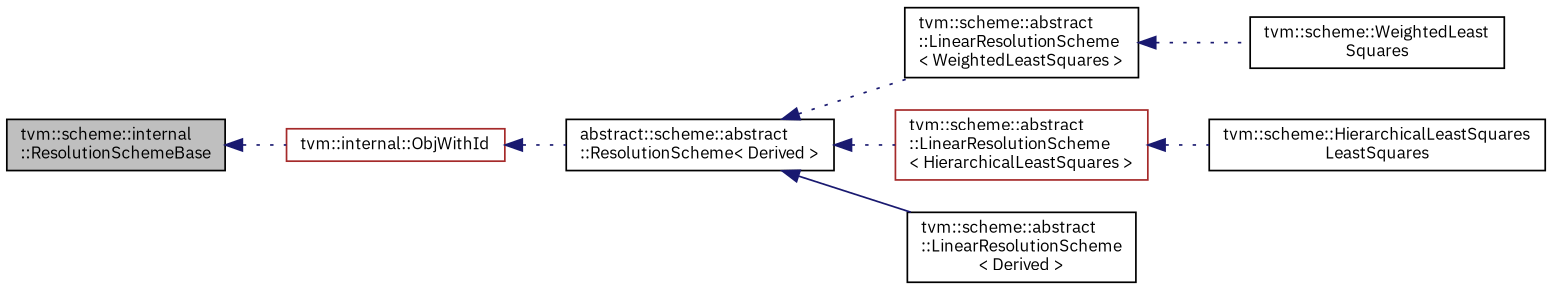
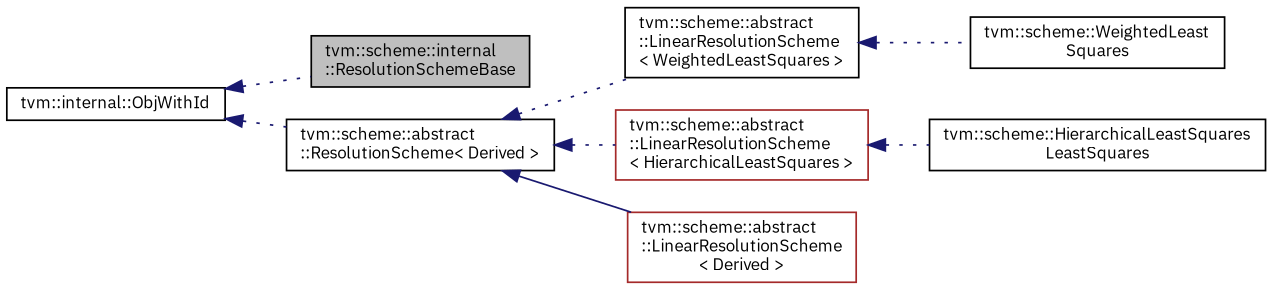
(265, 145) -> (277, 81)
(396, 145) -> (116, 104)
(700, 145) -> (420, 145)
(1022, 247) -> (742, 247)
